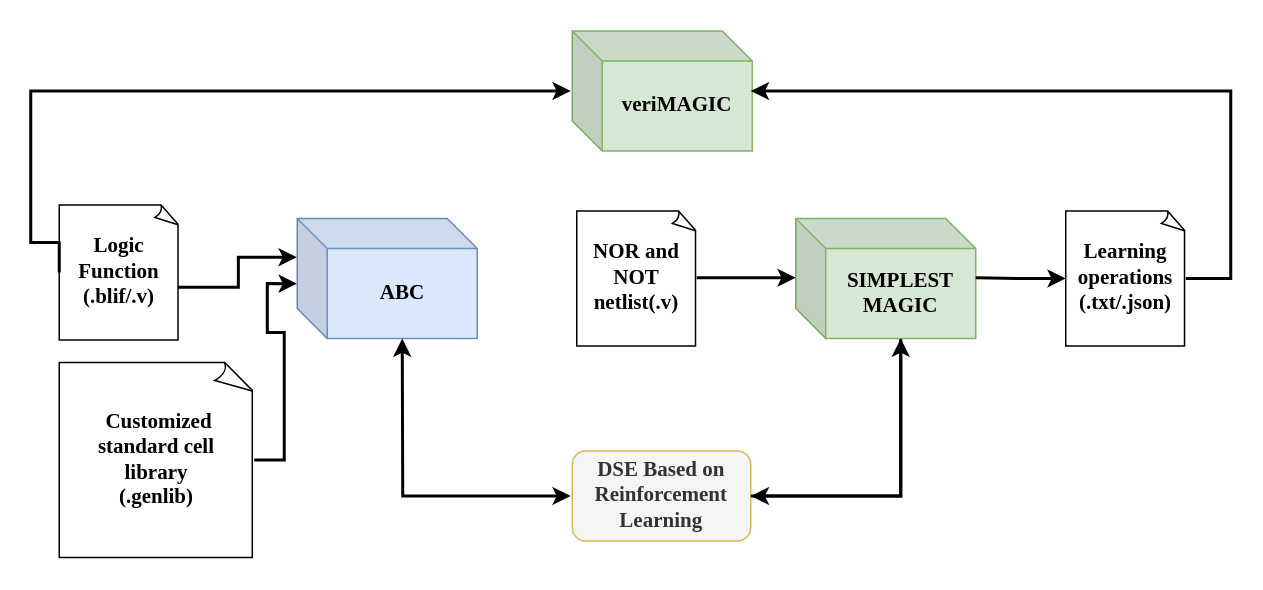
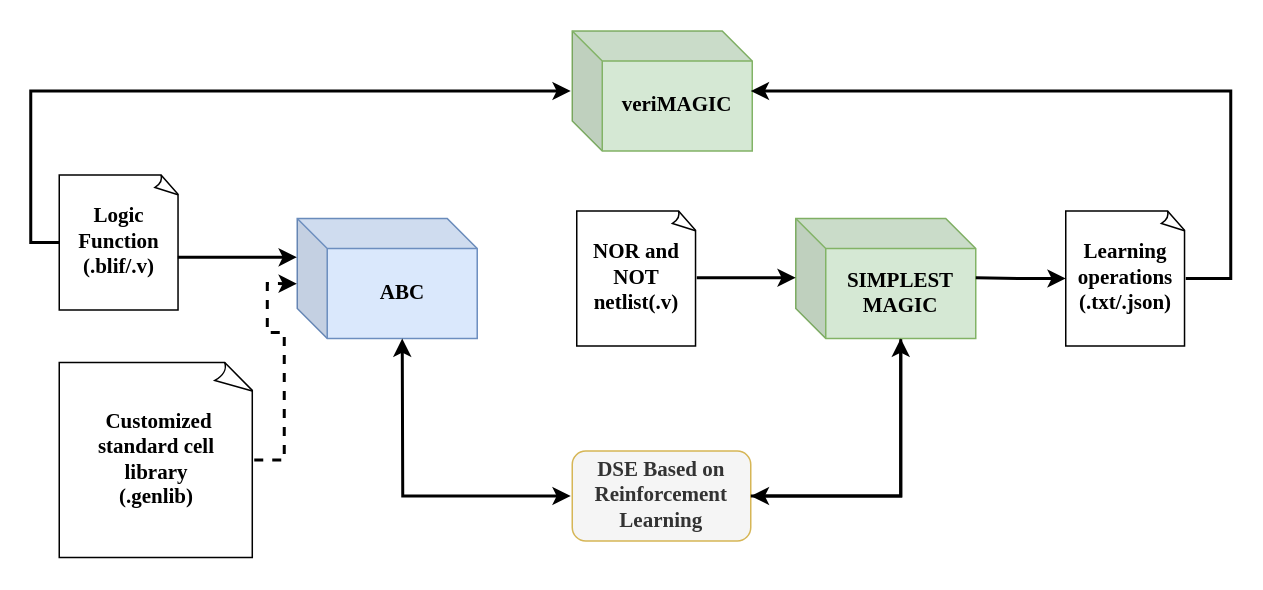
(119, 272) -> (119, 242)
(284, 369) -> (284, 369)
